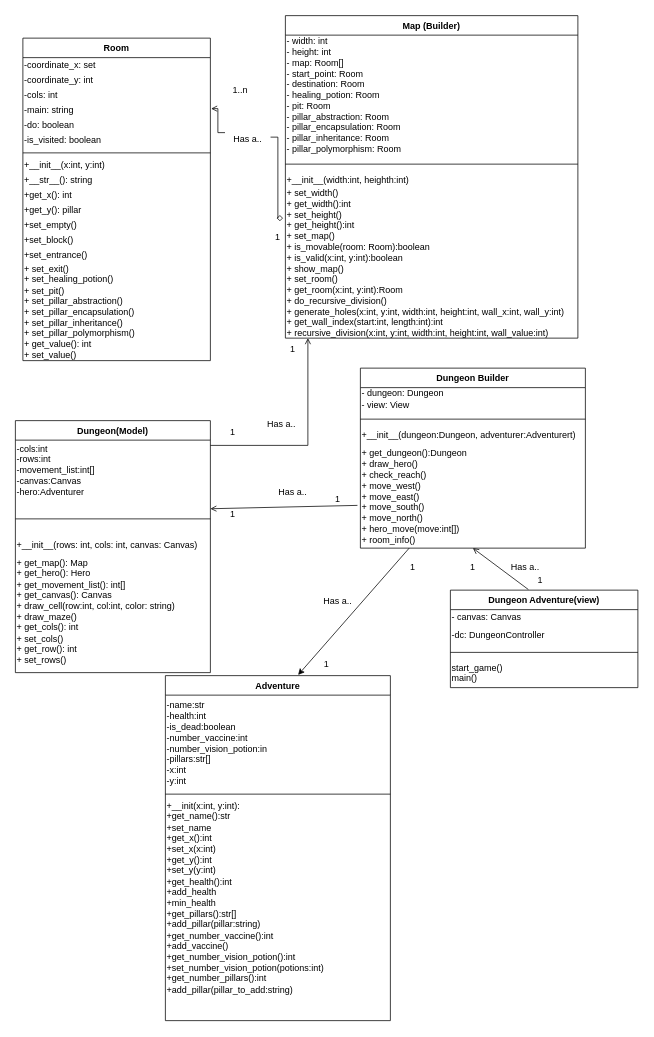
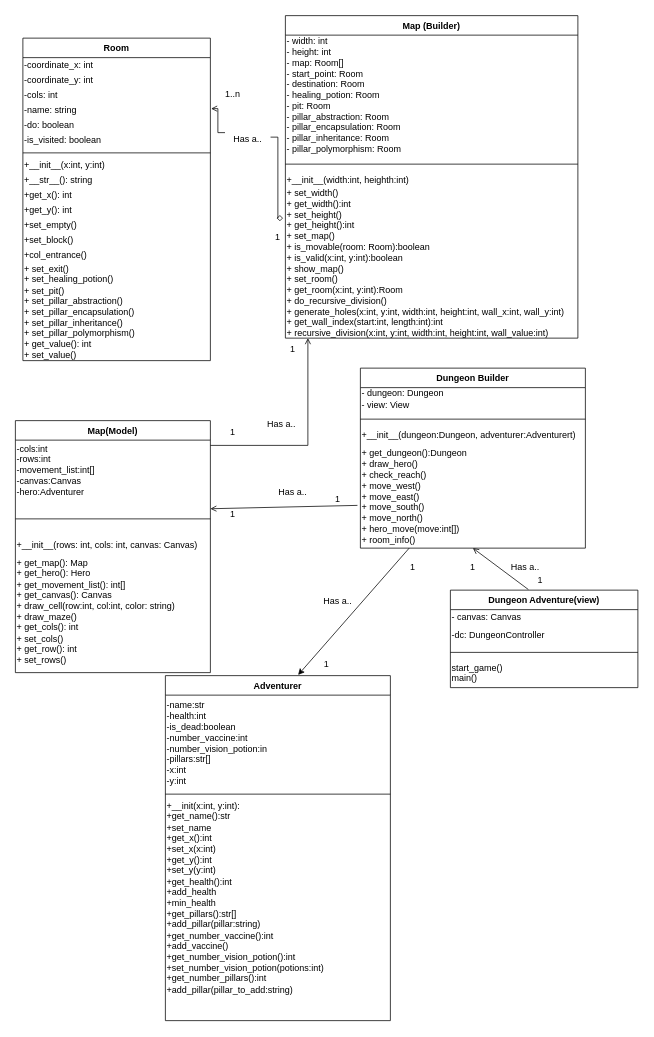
(66, 65) -> (65, 65)
(240, 90) -> (233, 94)
(52, 110) -> (54, 110)
(59, 210) -> (54, 210)
(62, 255) -> (61, 255)
(113, 431) -> (113, 431)
(278, 686) -> (278, 686)
